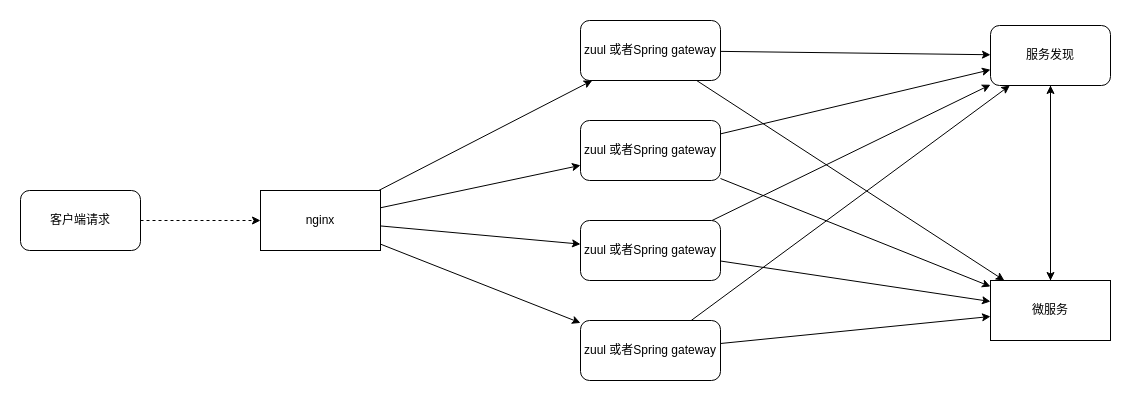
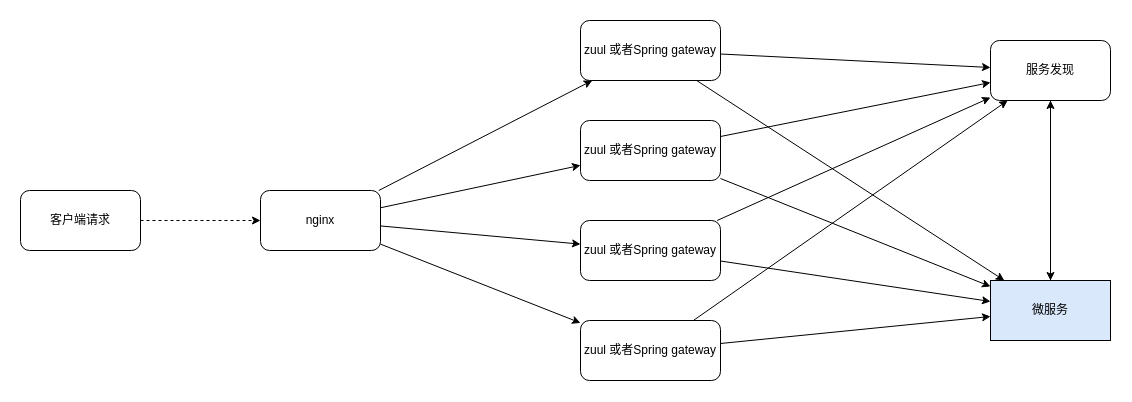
(1051, 56) -> (1051, 71)
(321, 221) -> (321, 221)
(1051, 311) -> (1051, 311)
